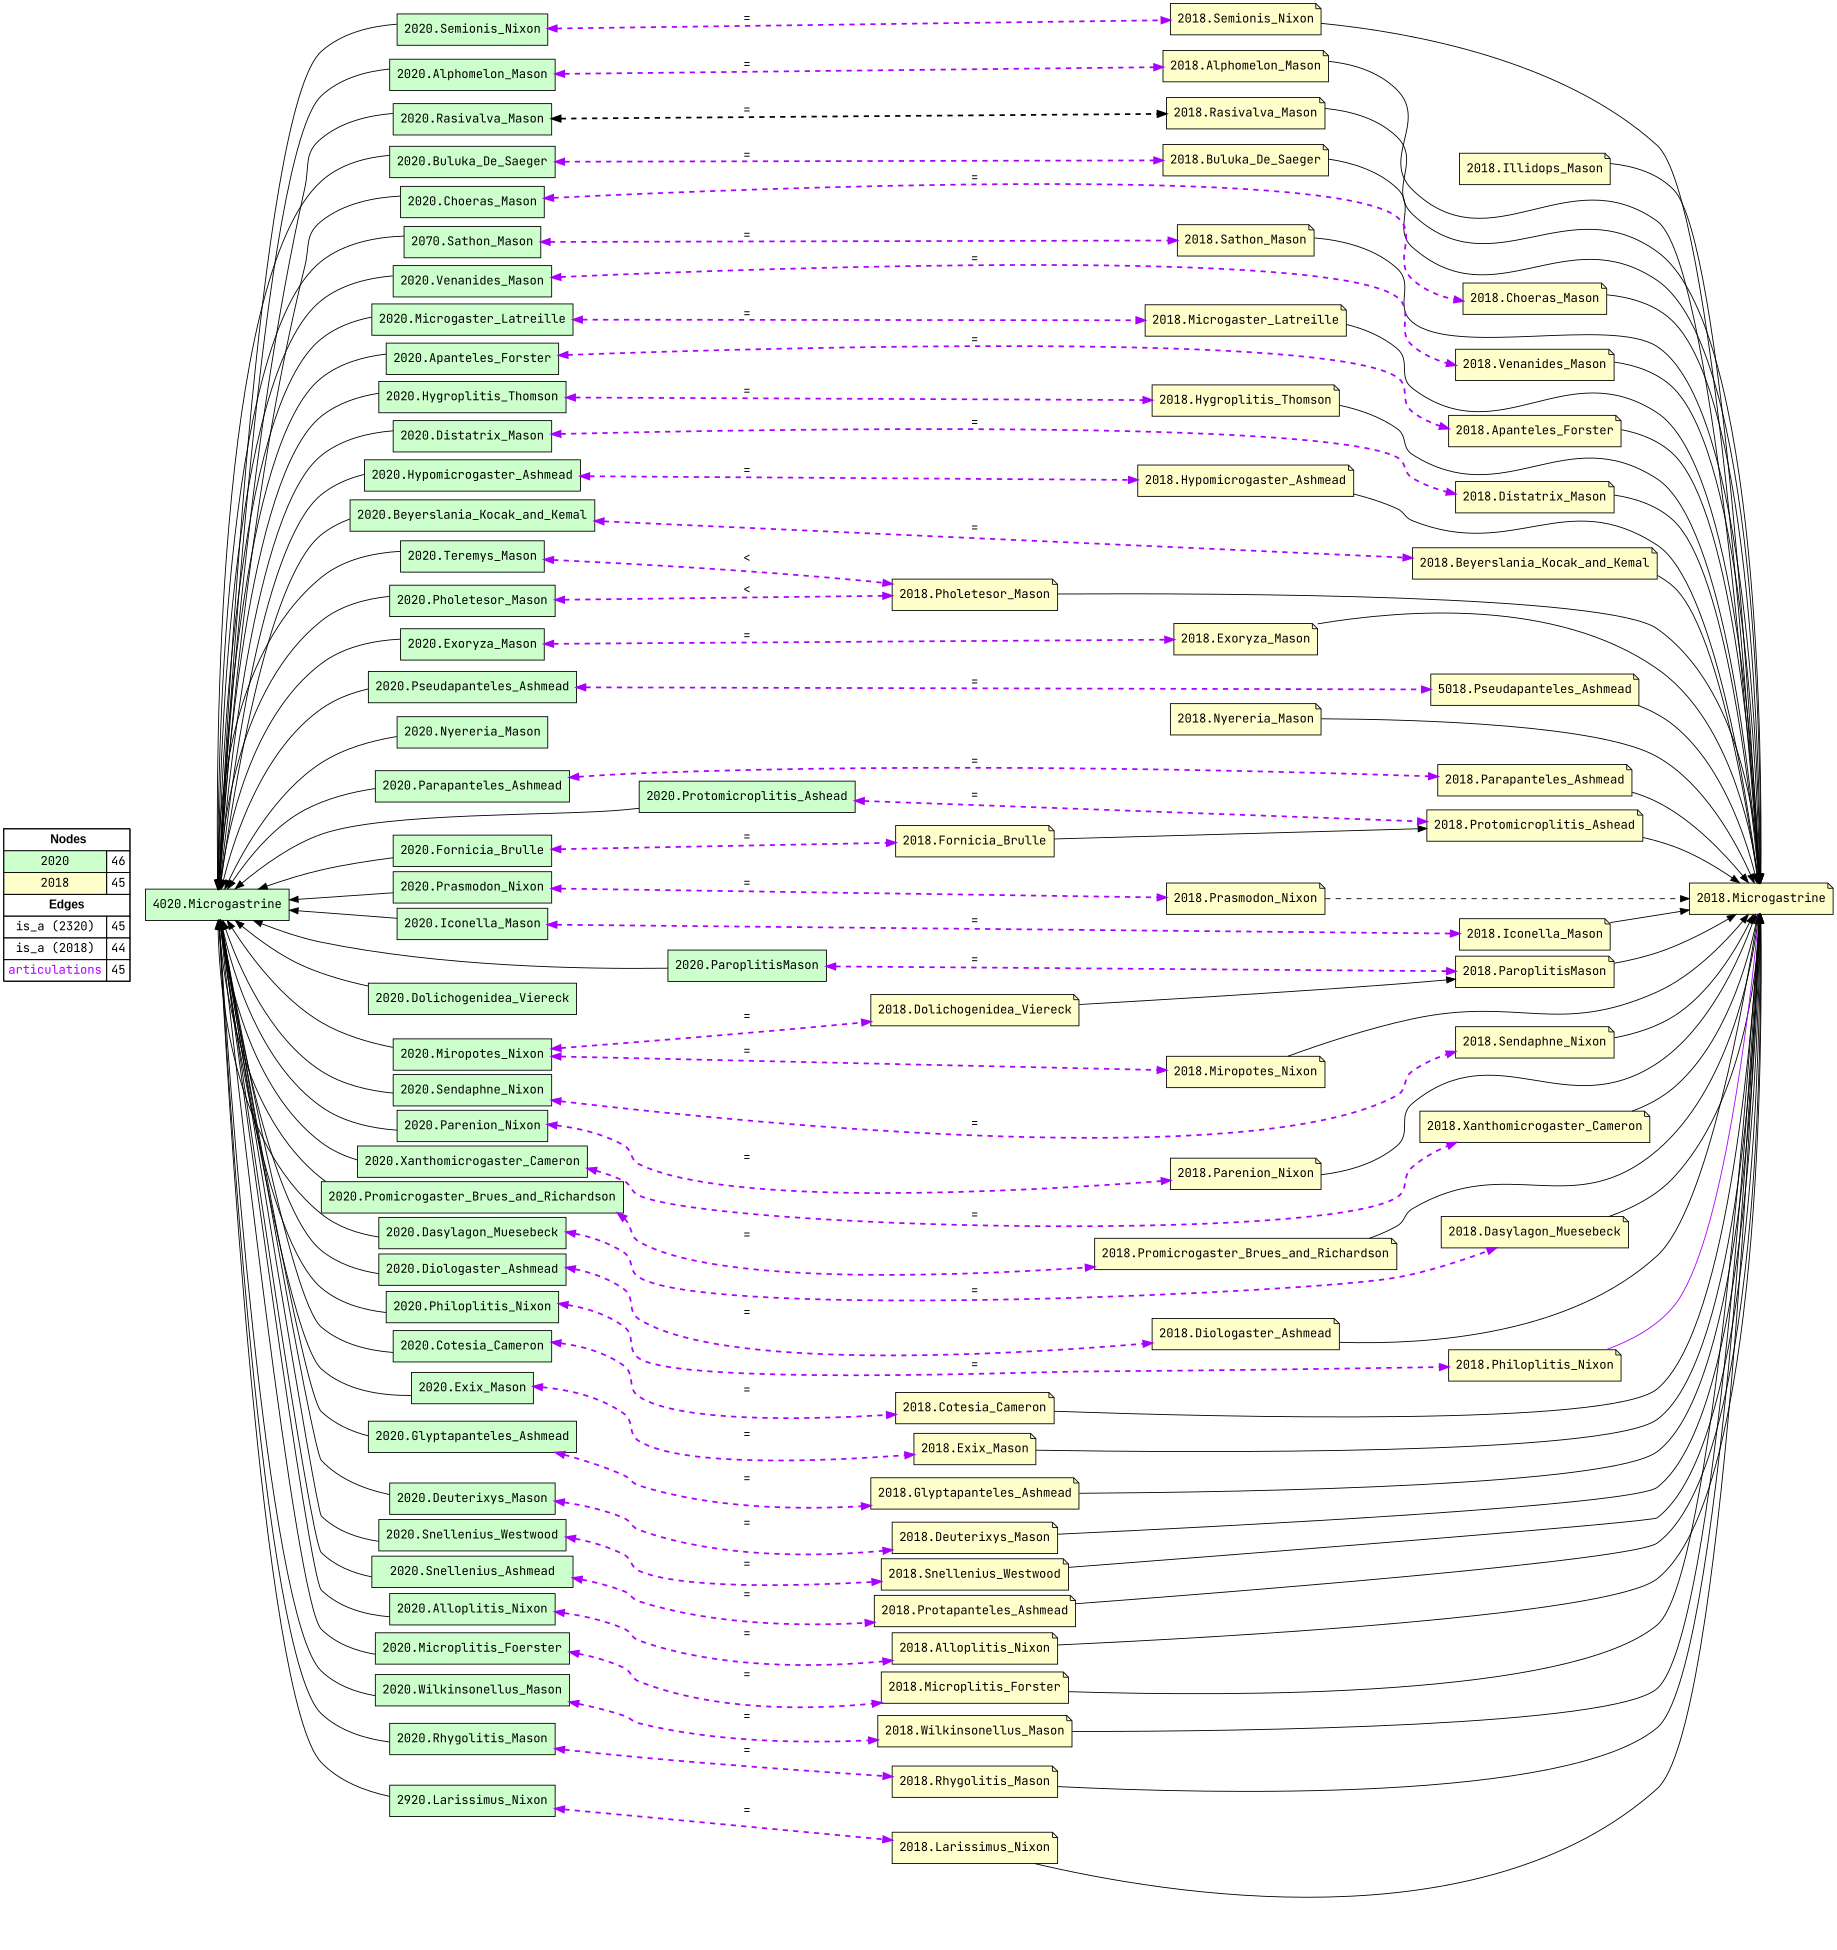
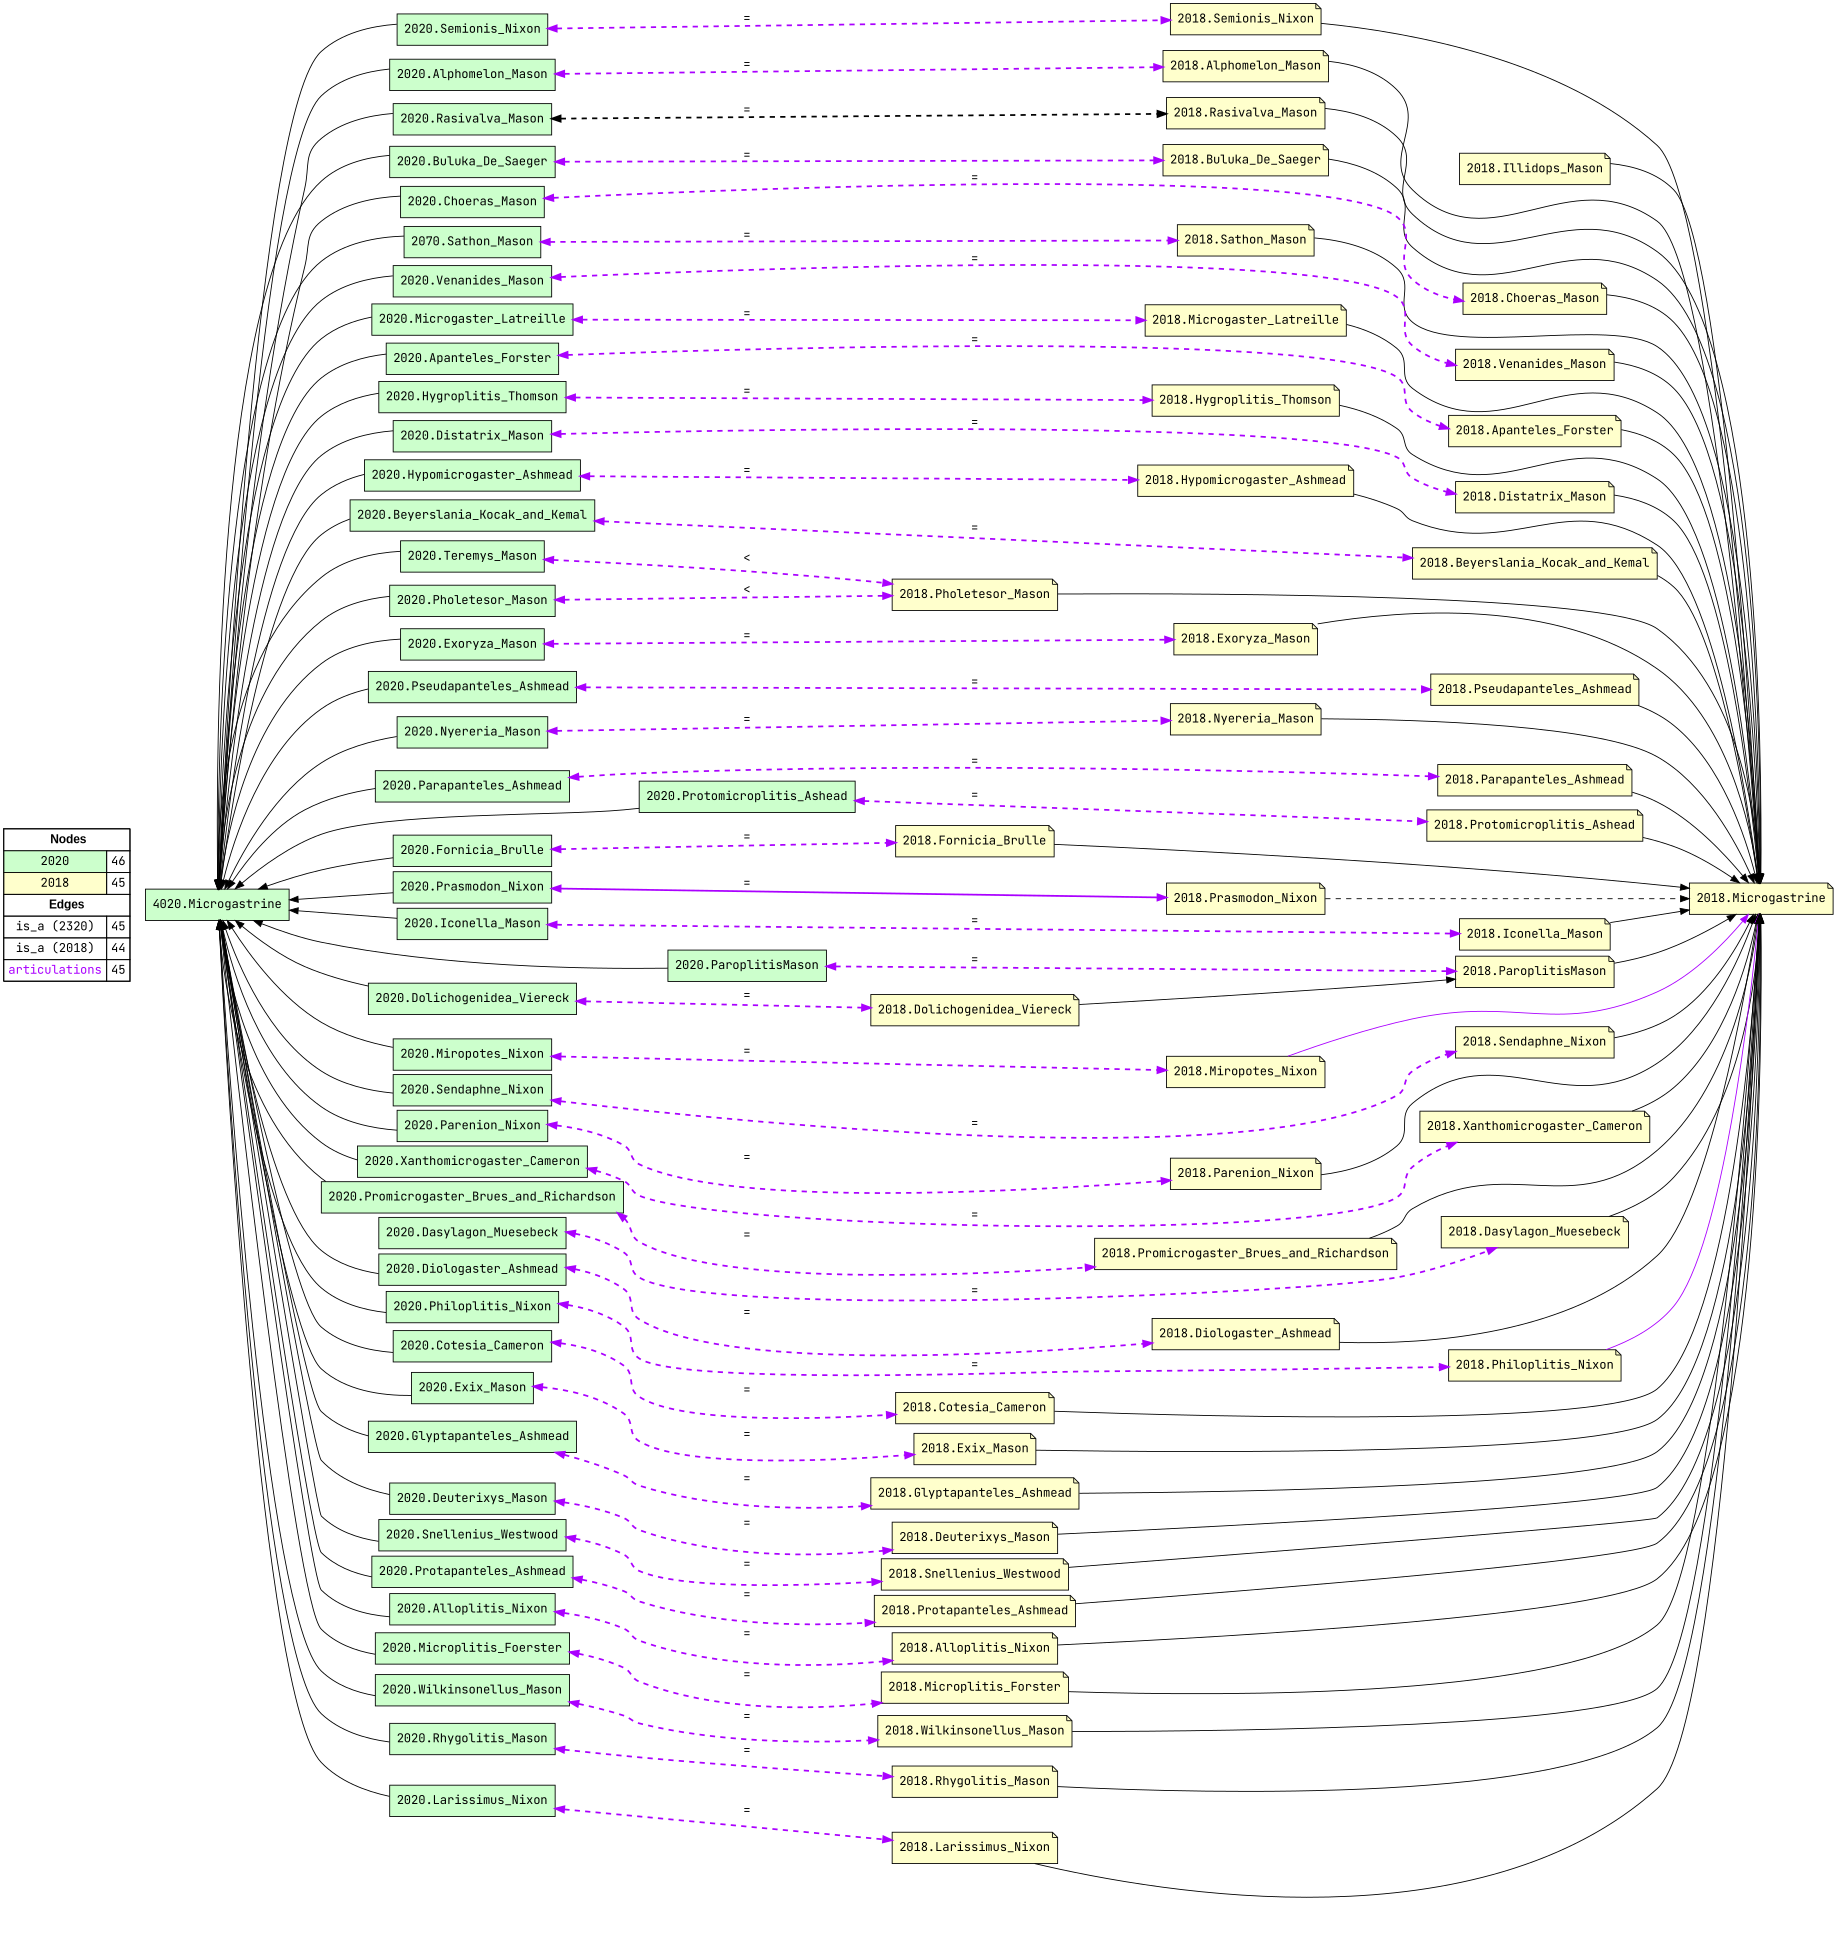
(1535, 690) -> (1535, 690)
none -> (859, 726)
(1236, 834) -> (1368, 862)
(859, 893) -> (859, 893)
(1527, 1013) -> (1527, 1013)
(711, 1036) -> (724, 1004)
(287, 1178) -> none
(472, 1572) -> (472, 1572)
(472, 1801) -> (472, 1801)
